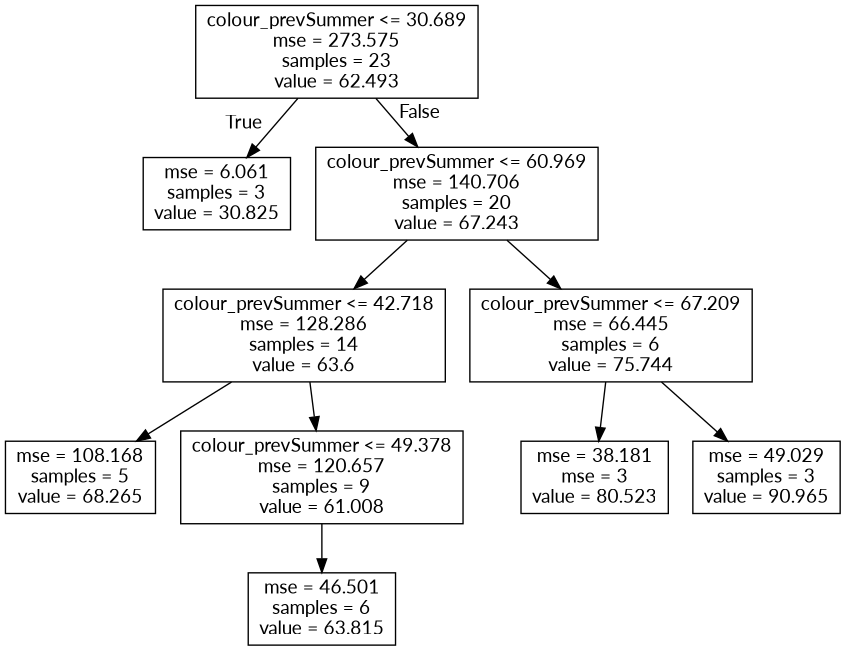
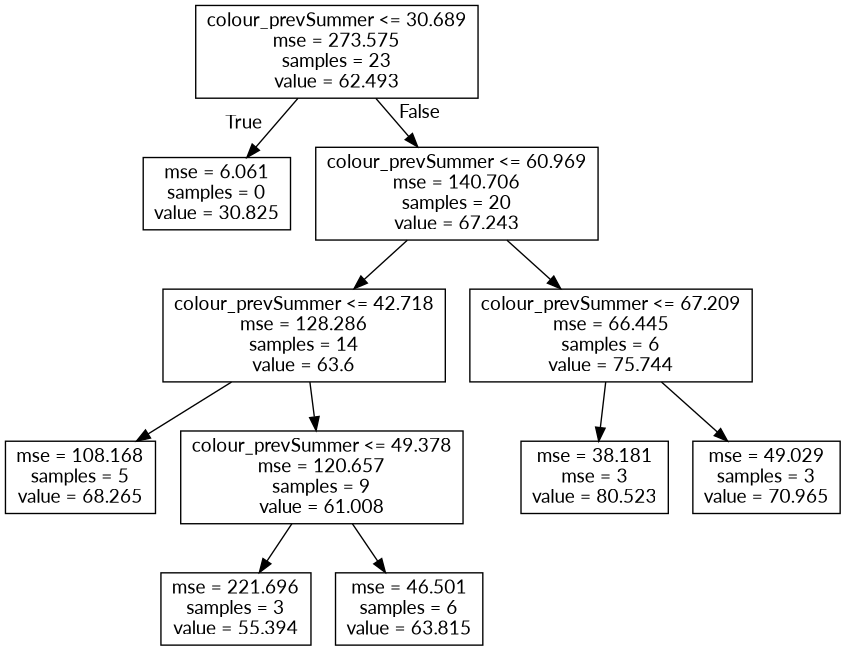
(217, 194) -> (217, 194)
(767, 477) -> (767, 477)
none -> (236, 609)
